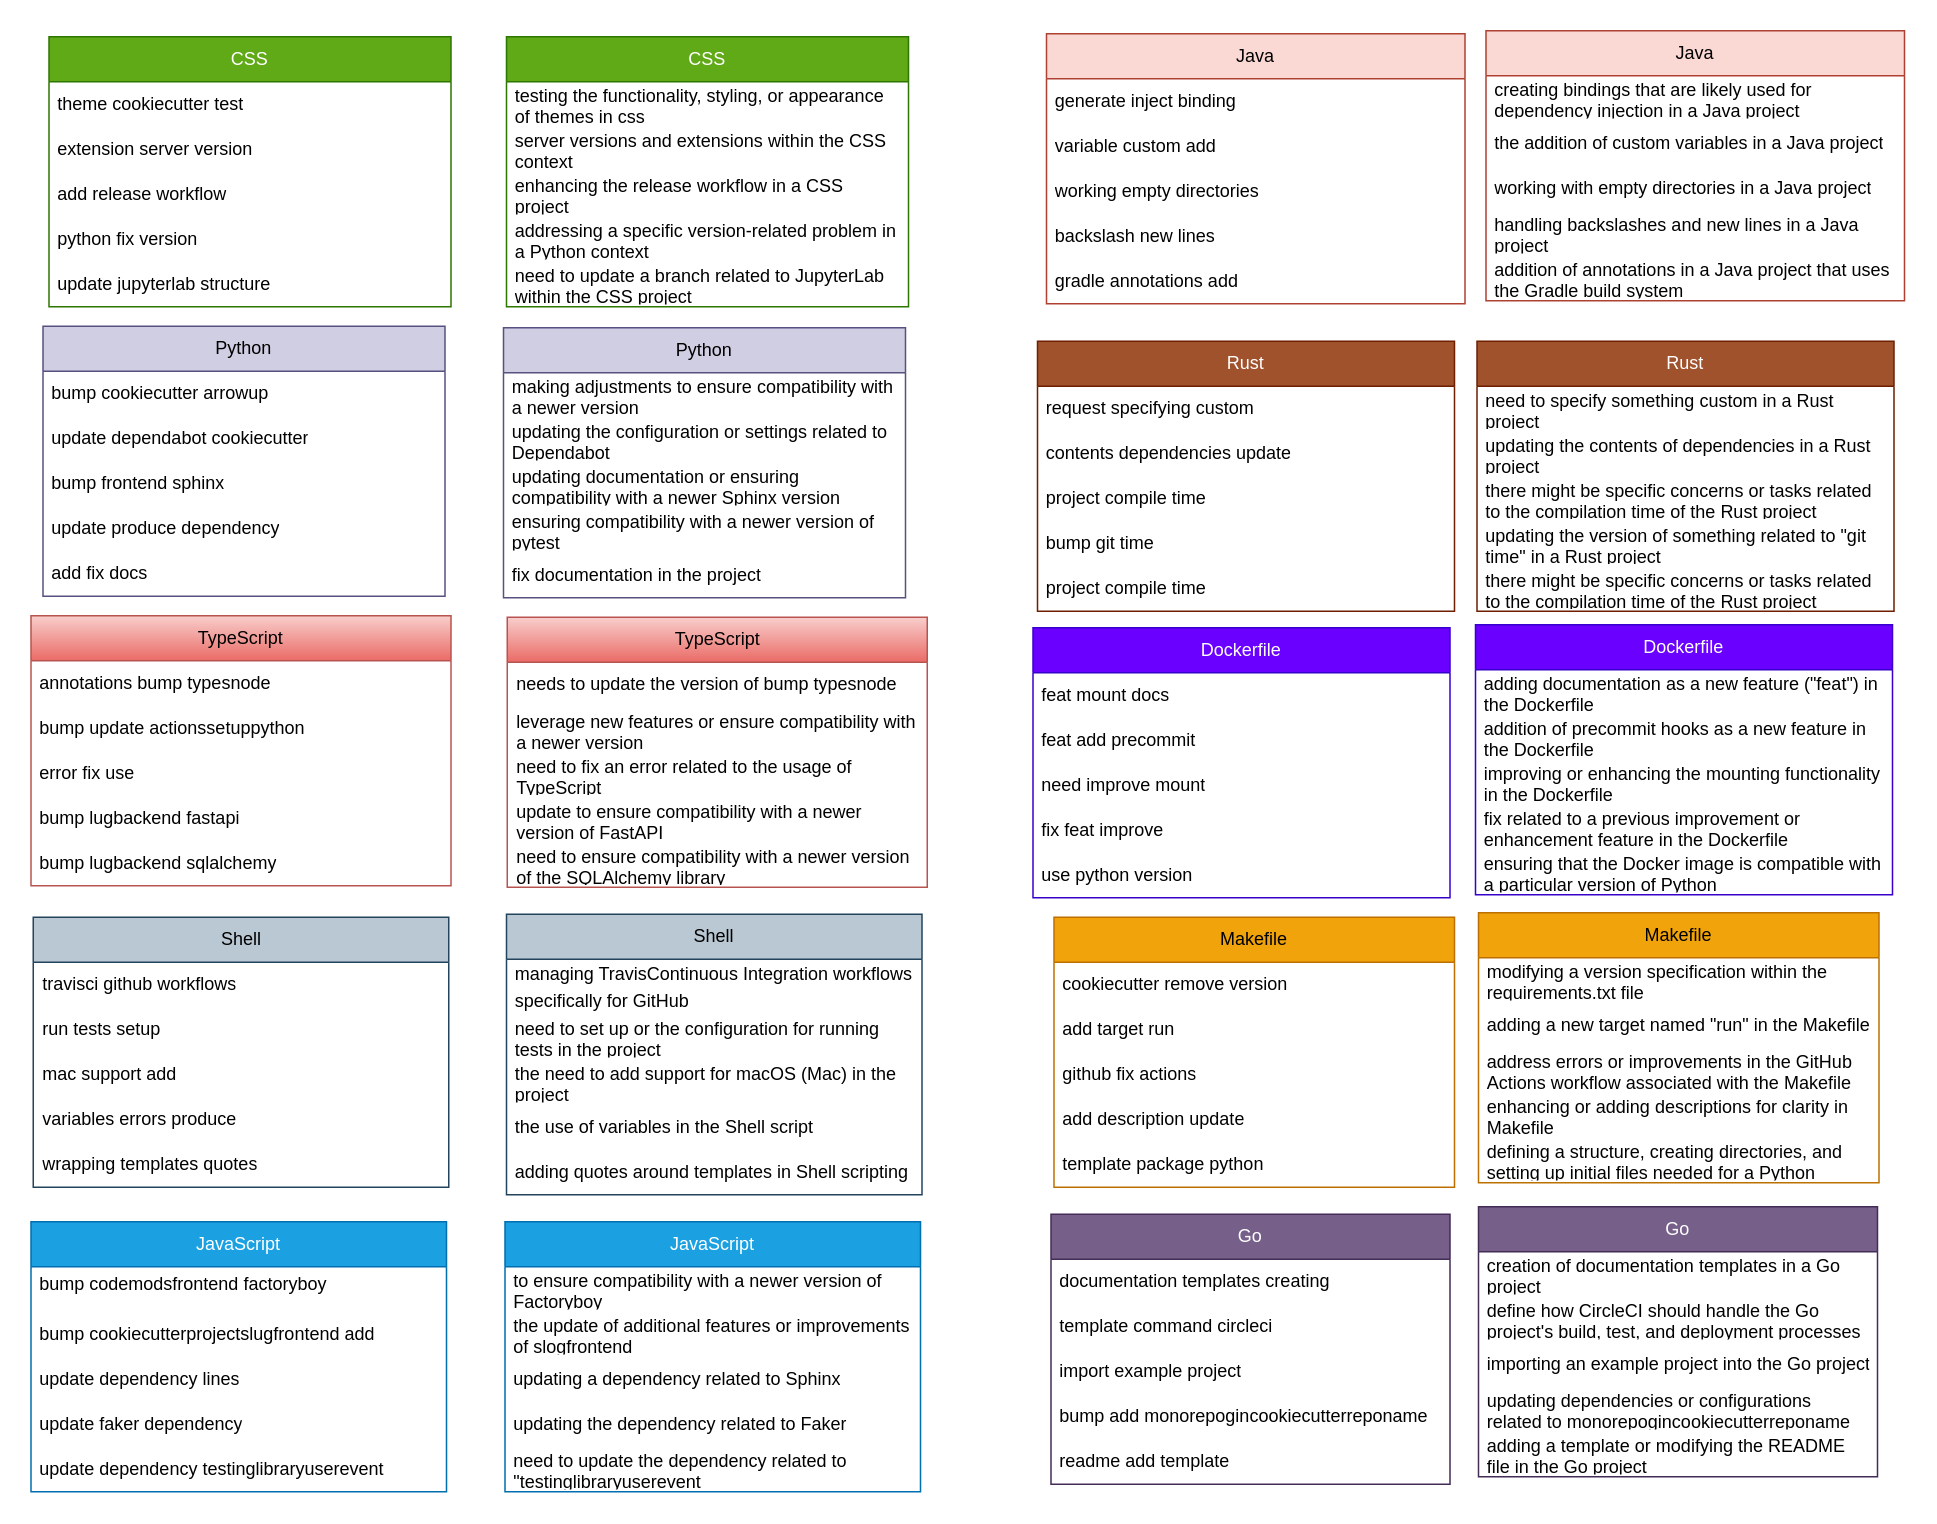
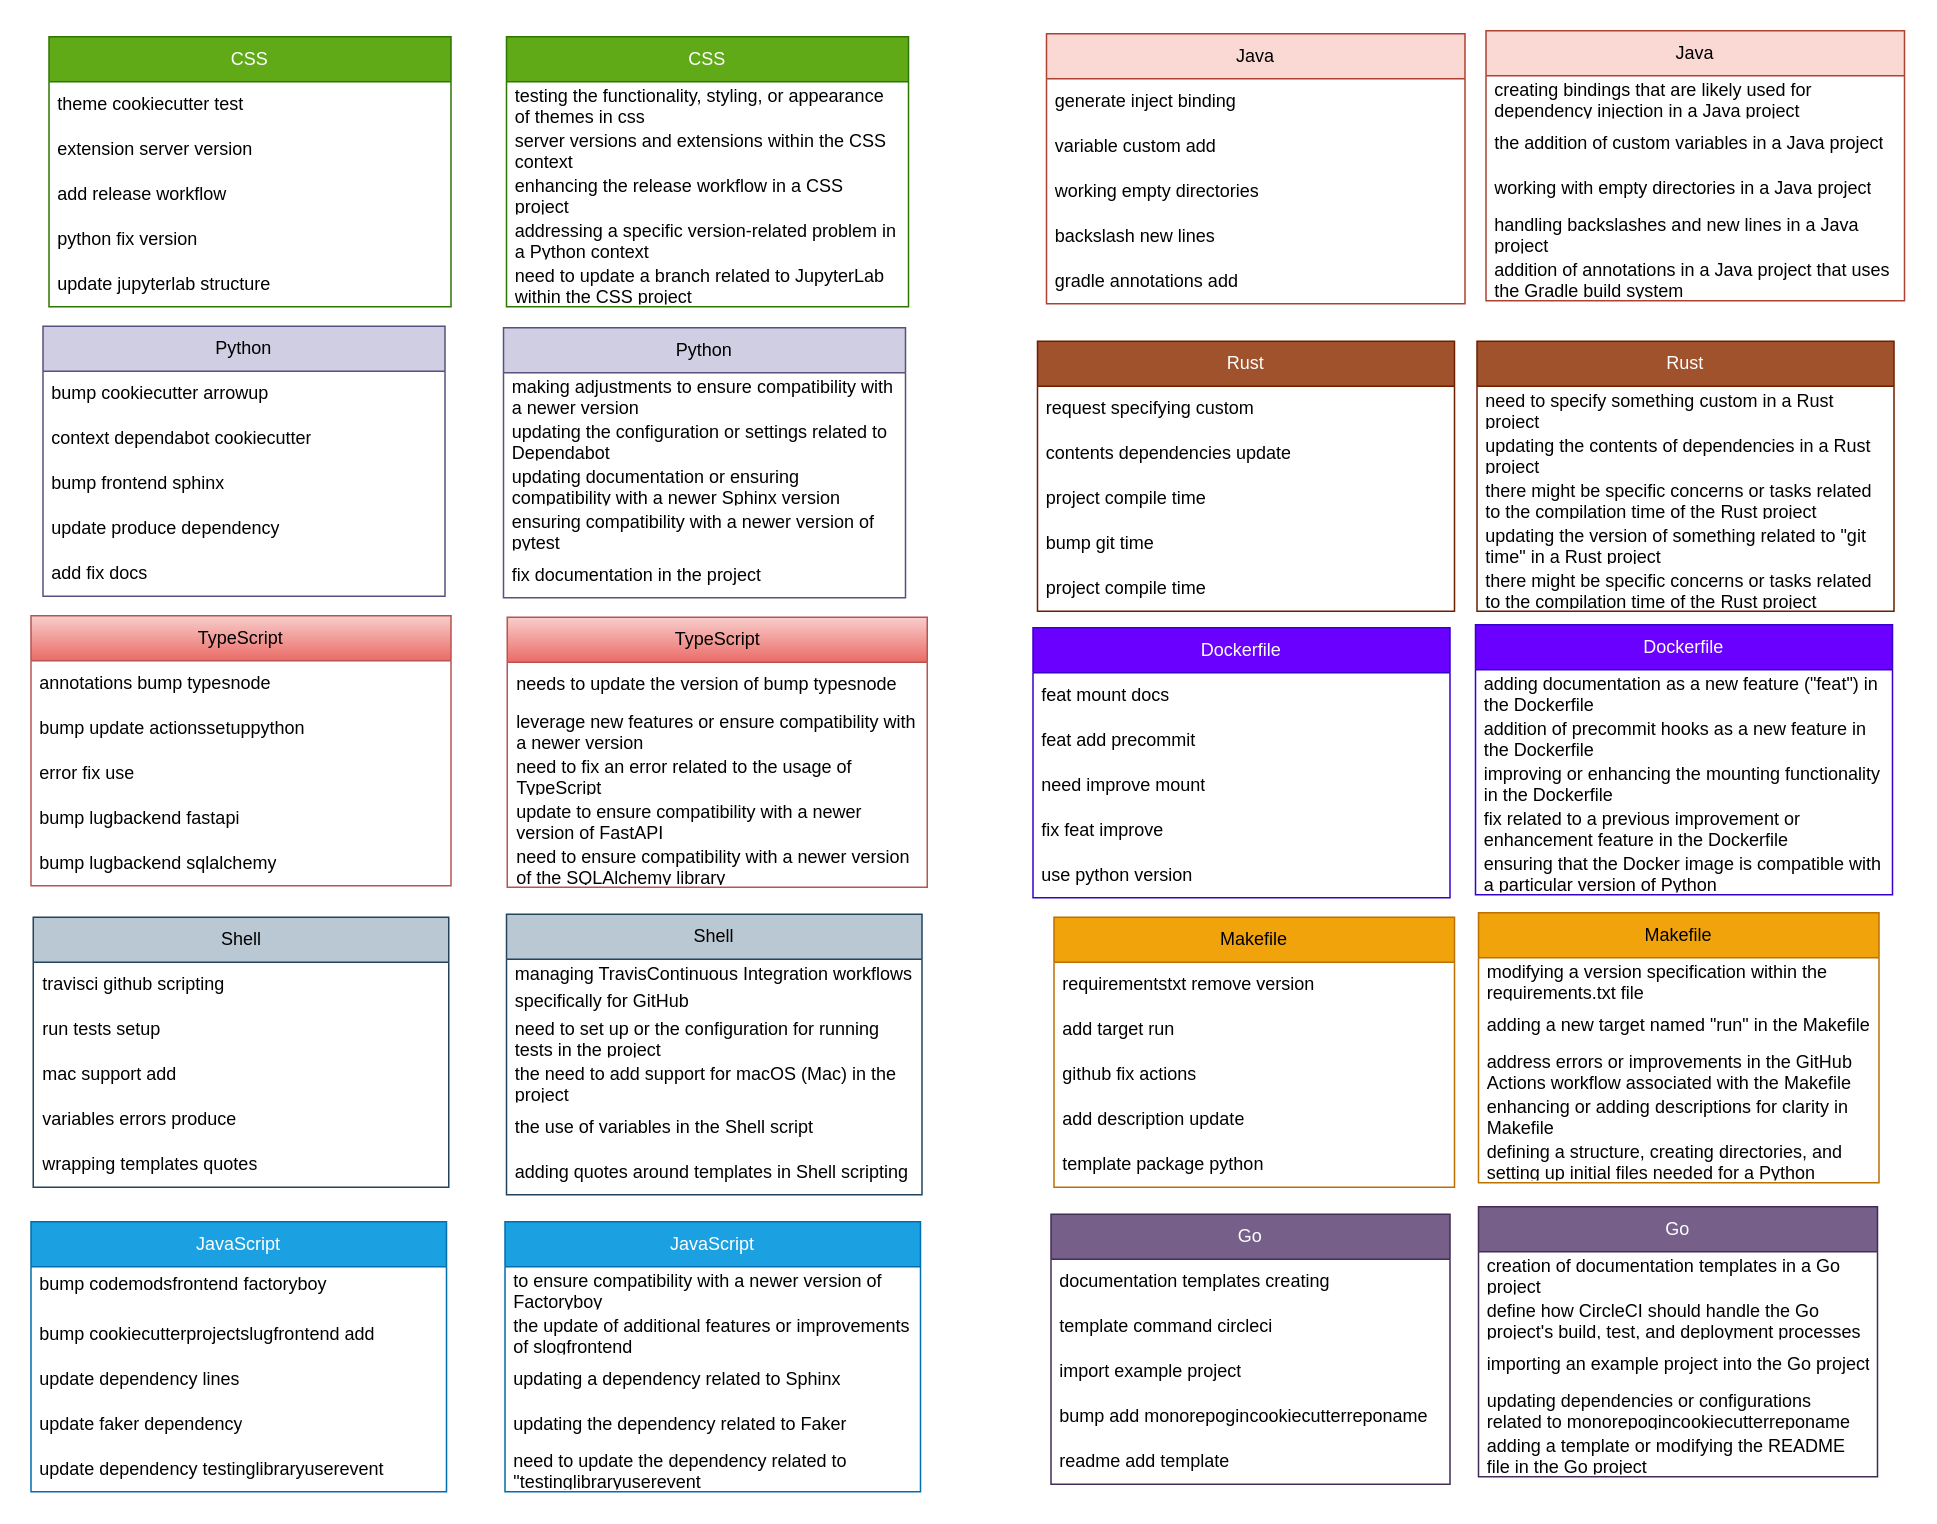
(196, 439) -> (201, 439)
(155, 985) -> (152, 985)
(1189, 985) -> (1205, 985)
